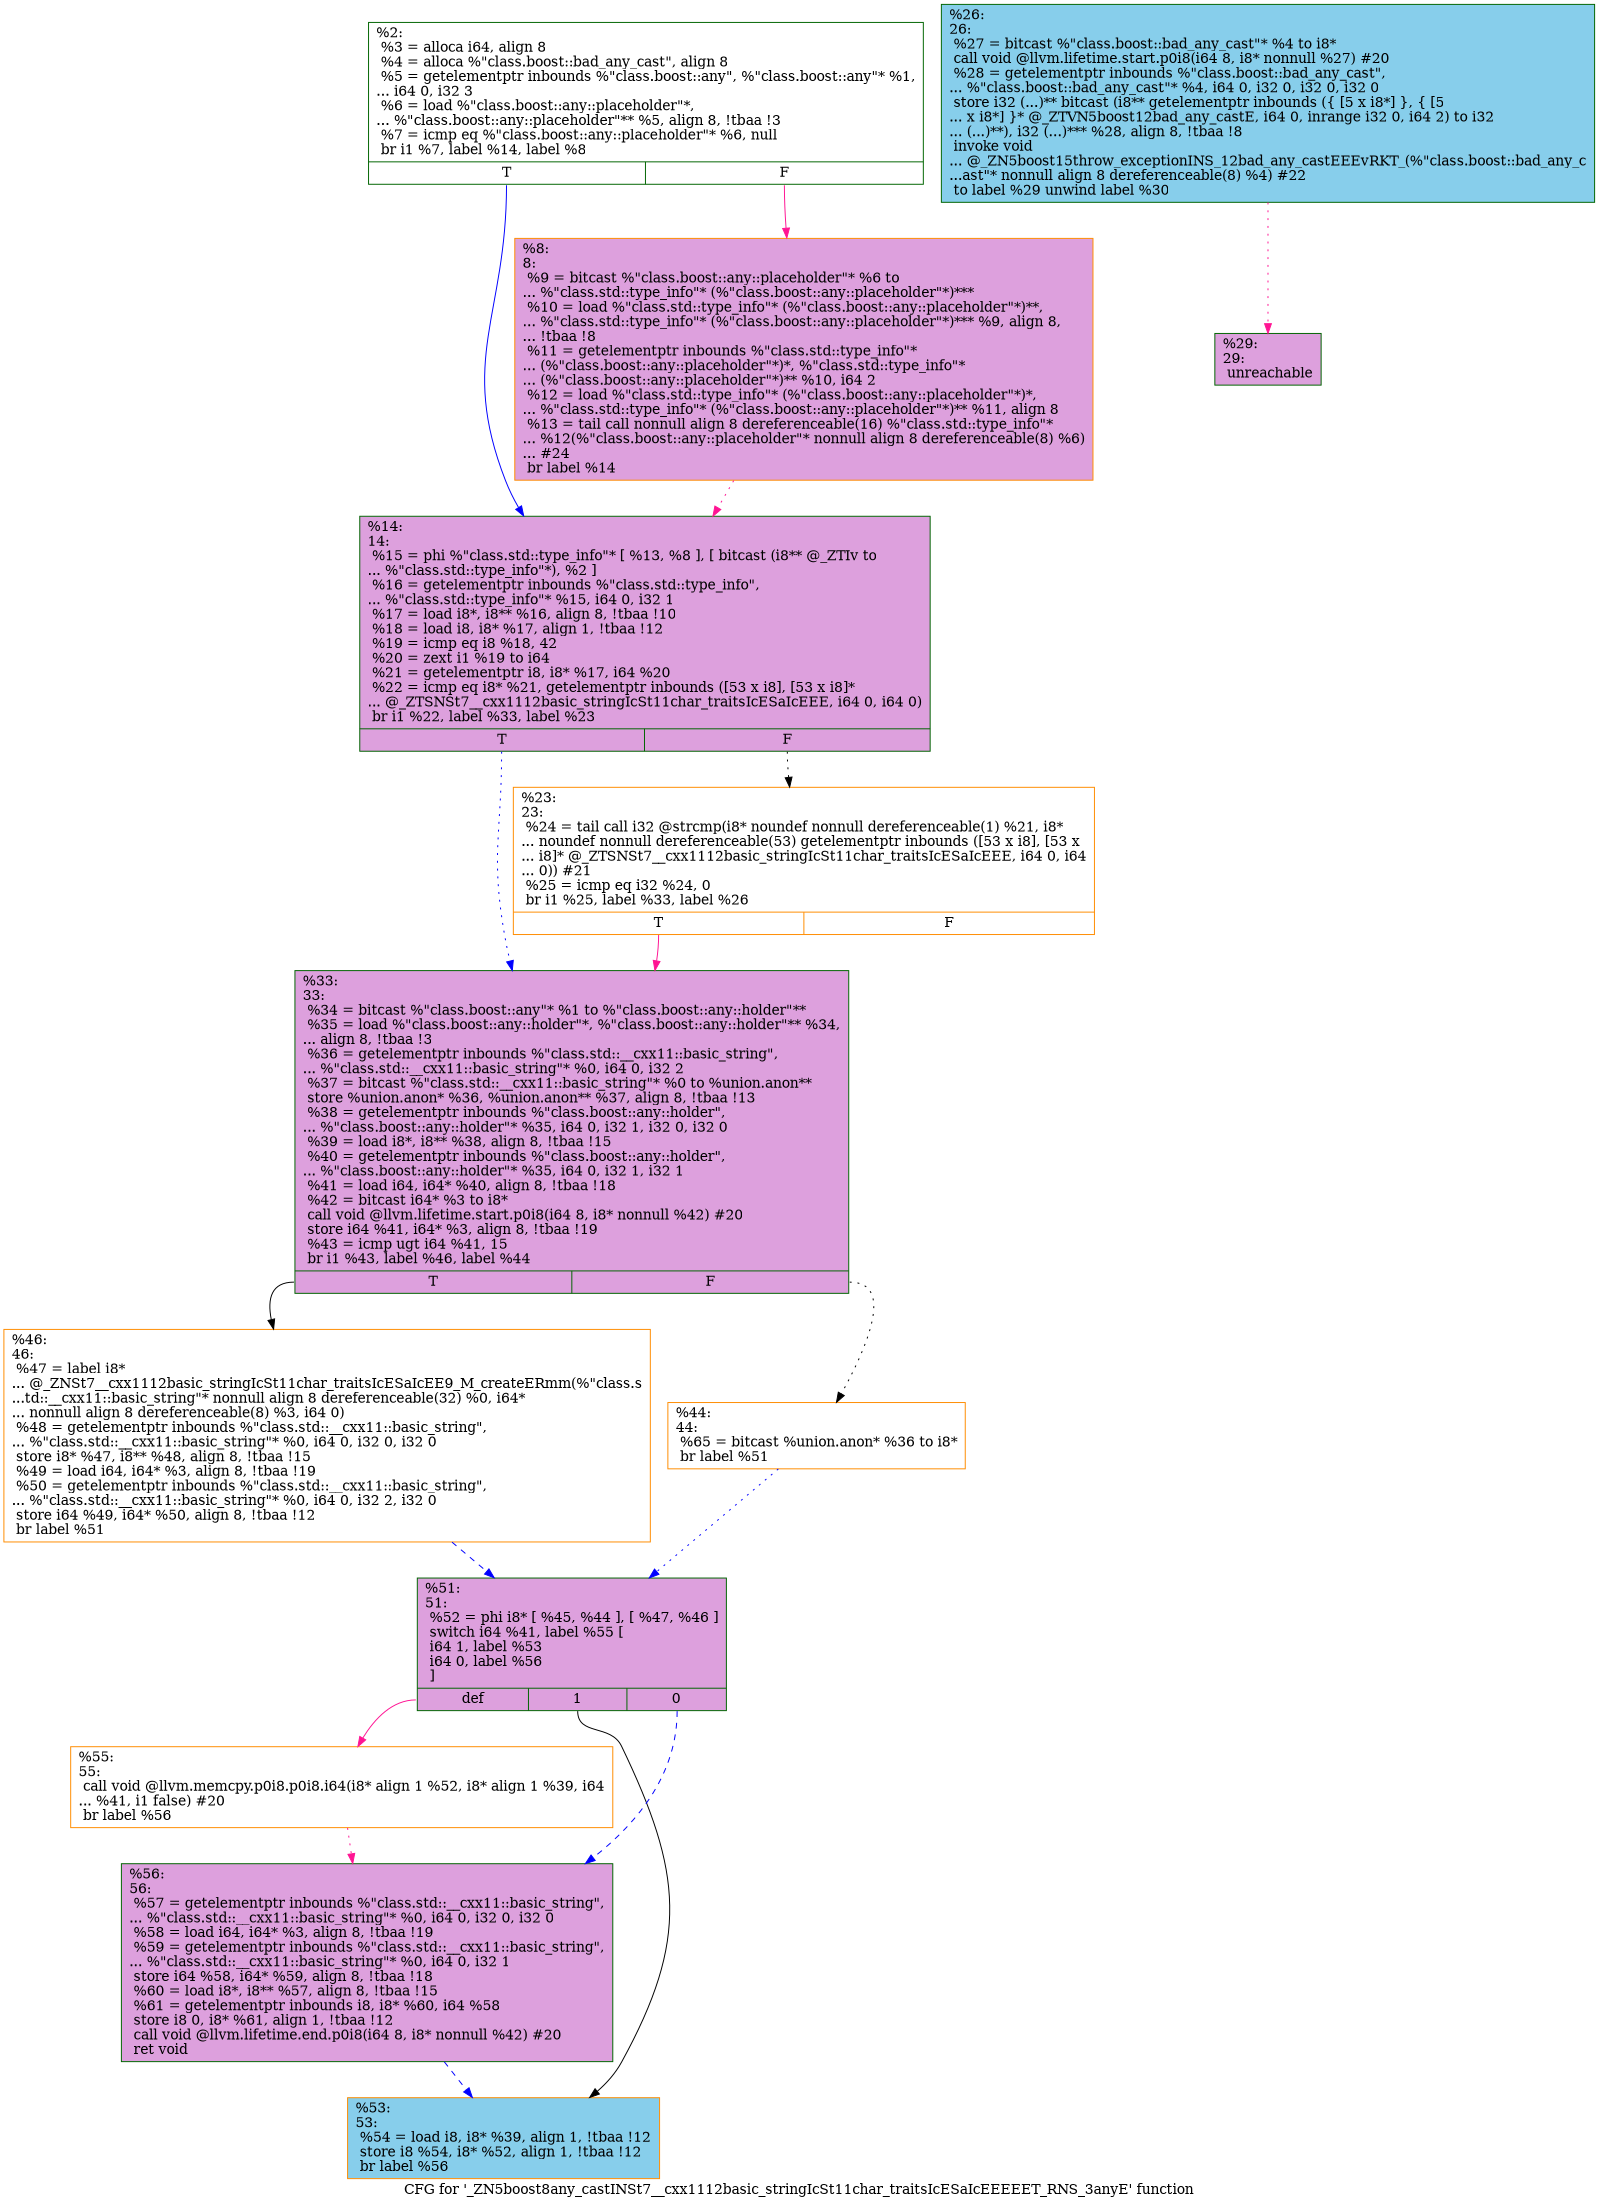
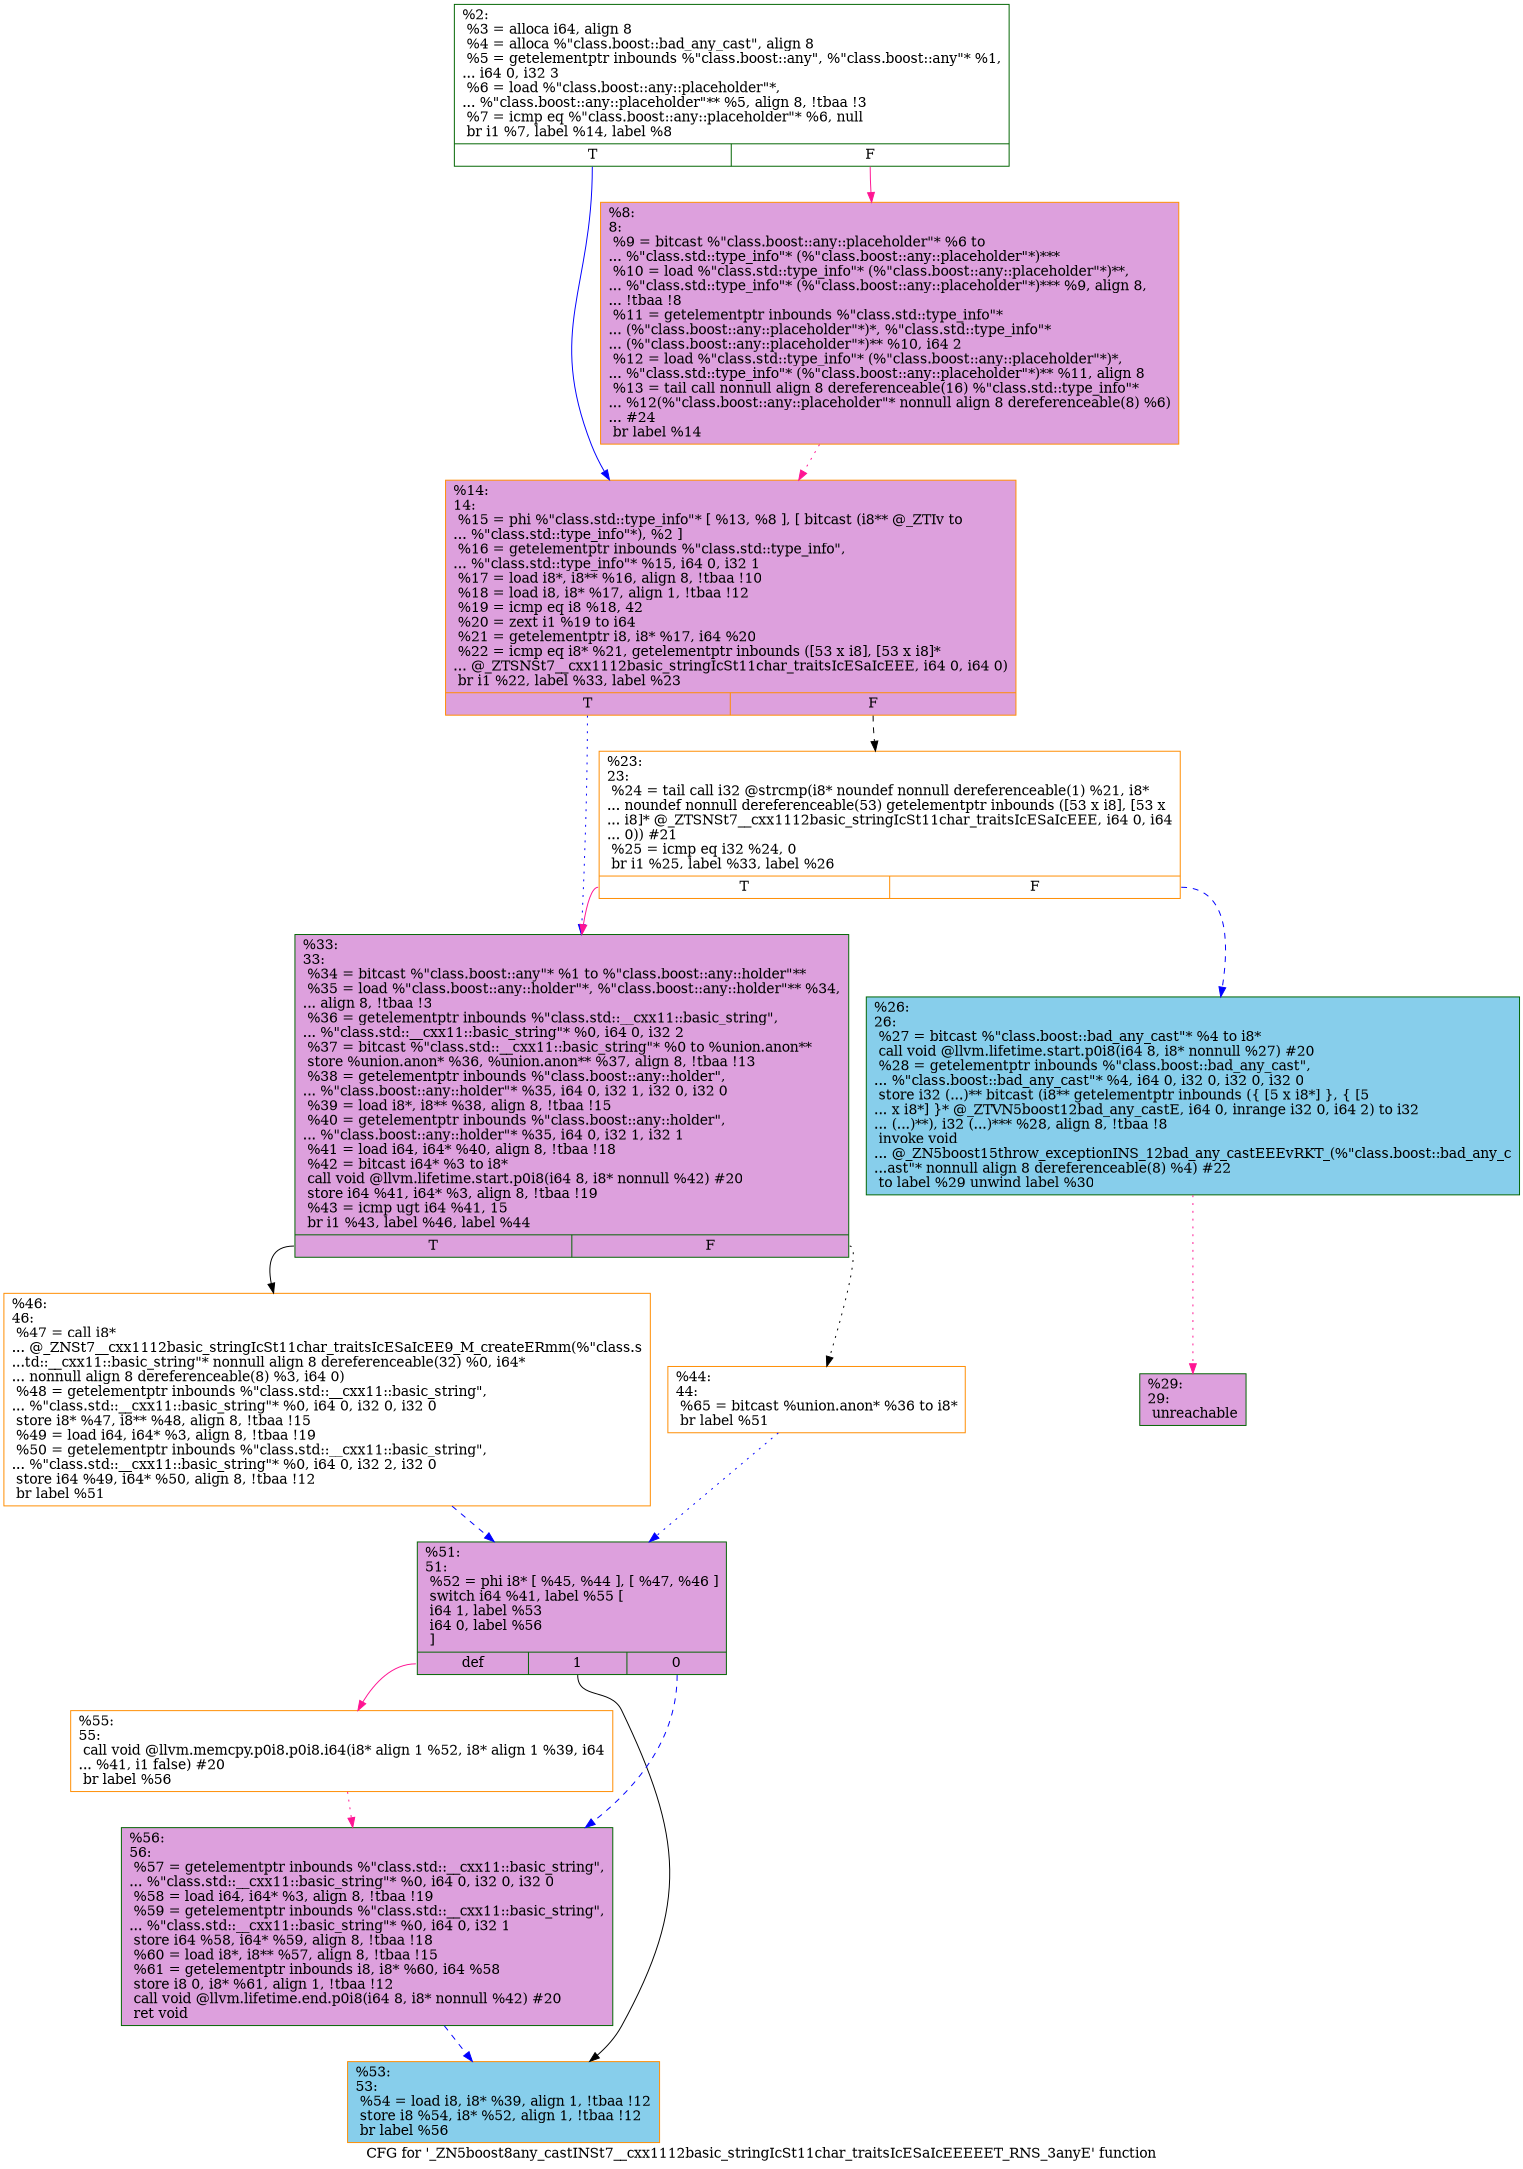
(645, 634) -> (731, 598)
(788, 765) -> (873, 728)
none -> (1223, 925)
(69, 1369) -> (64, 1333)
